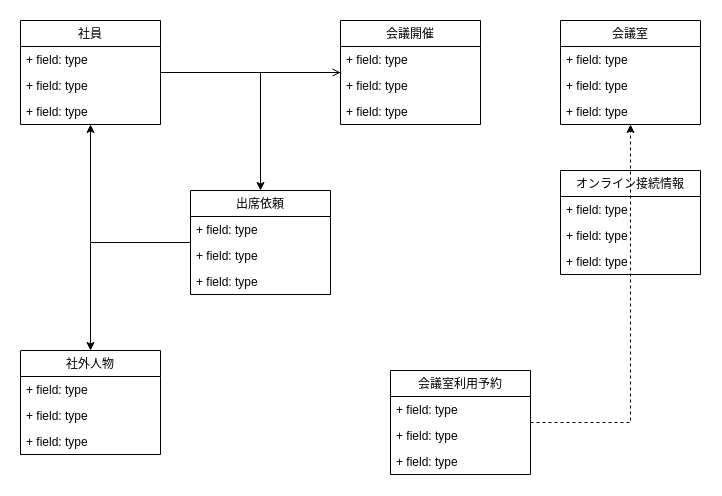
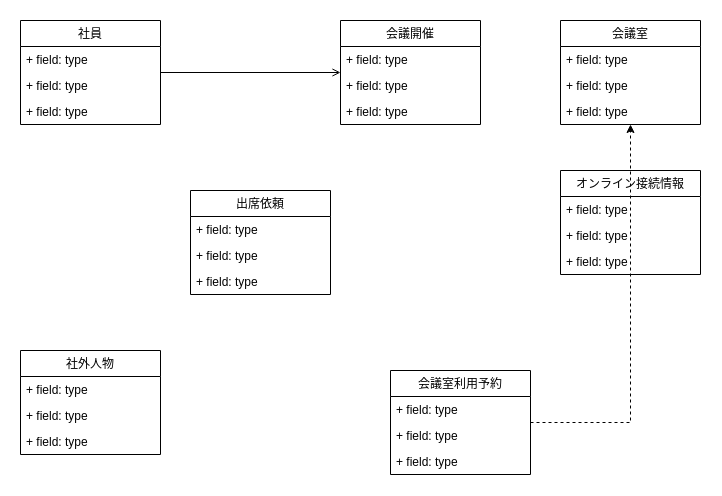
(261, 129) -> none
(91, 186) -> none
(91, 294) -> none
